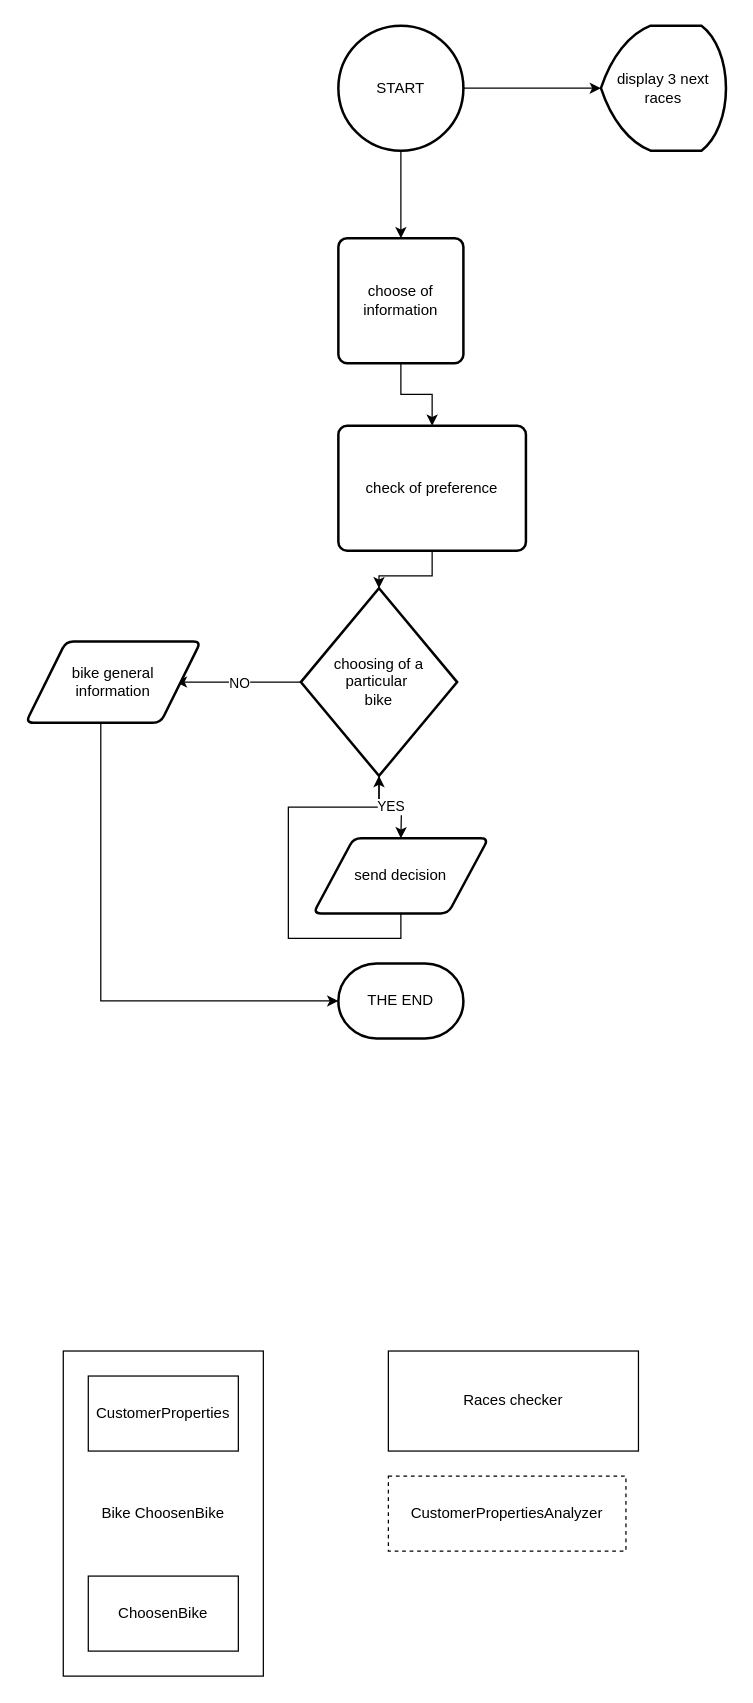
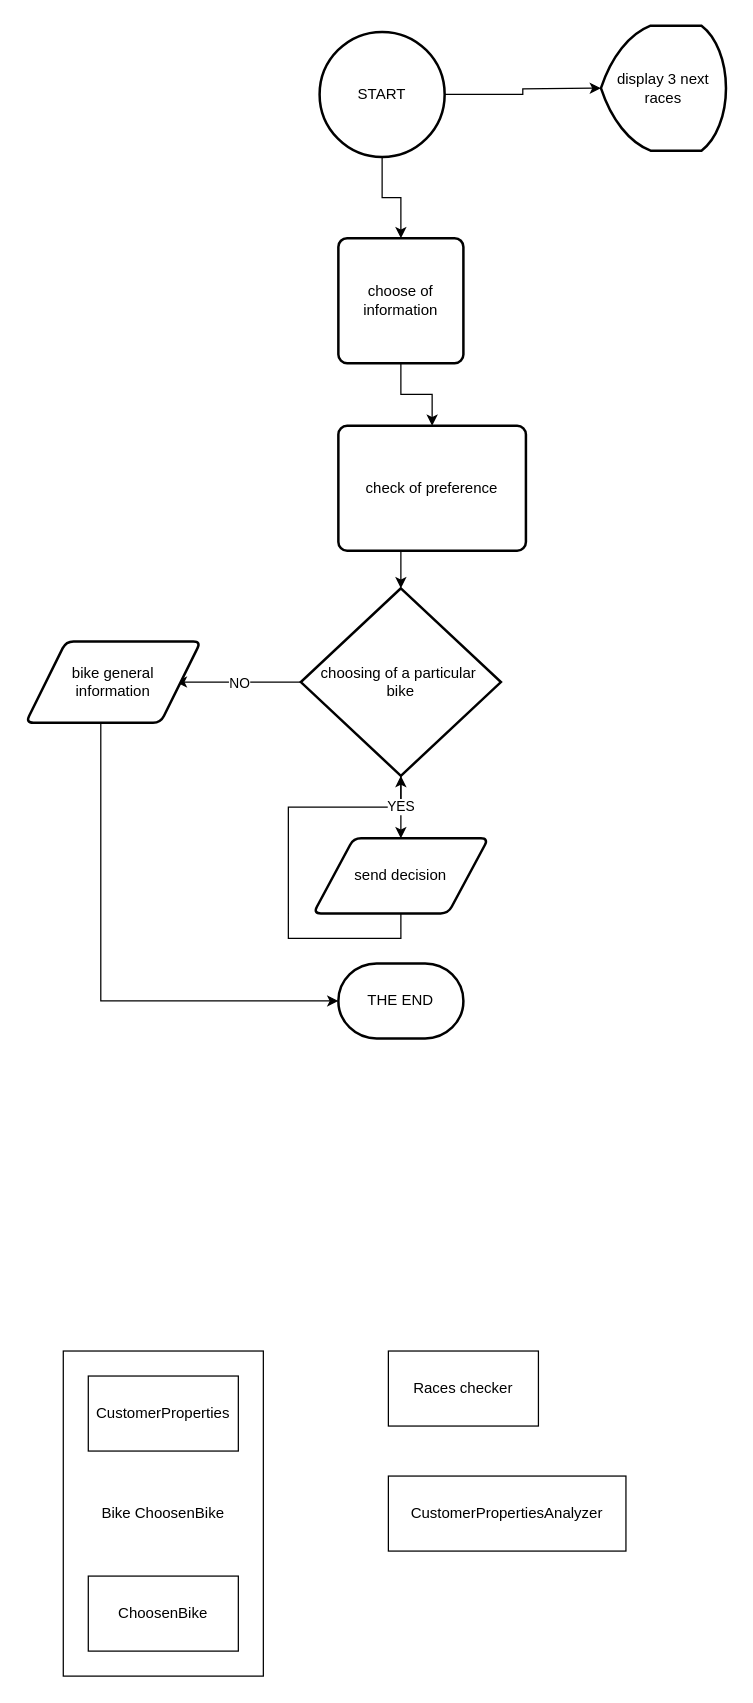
(401, 88) -> (382, 94)
(379, 682) -> (401, 682)
(513, 1401) -> (463, 1388)
(507, 1513) -> (507, 1513)
